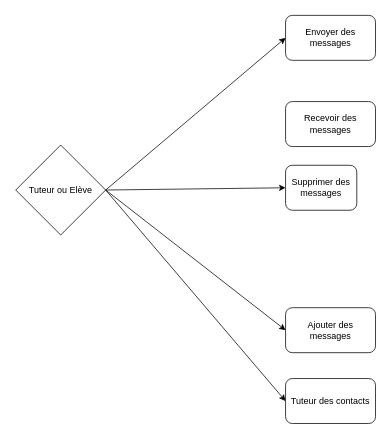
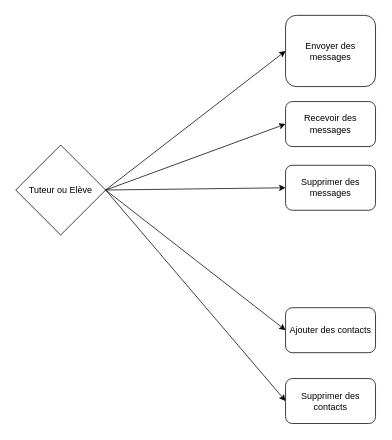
(330, 38) -> (330, 51)
none -> (196, 157)
(321, 188) -> (330, 188)
(330, 330) -> (330, 330)
(330, 402) -> (330, 402)
